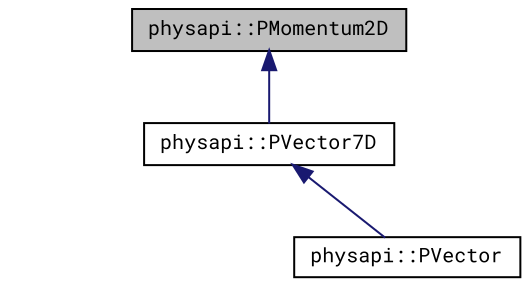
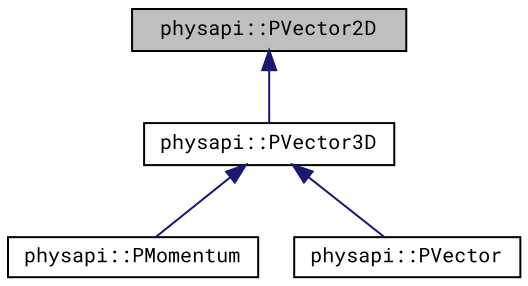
(269, 30) -> (269, 30)
(269, 144) -> (269, 144)
none -> (133, 257)
